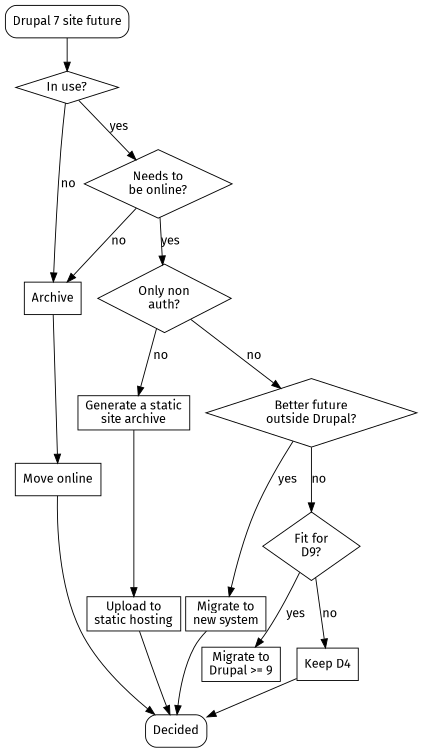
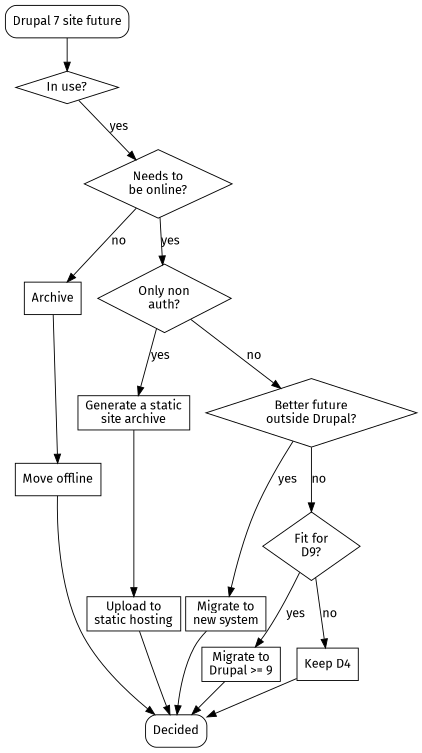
(58, 188) -> none
(161, 356) -> (161, 356)
(58, 480) -> (58, 480)
none -> (212, 695)
